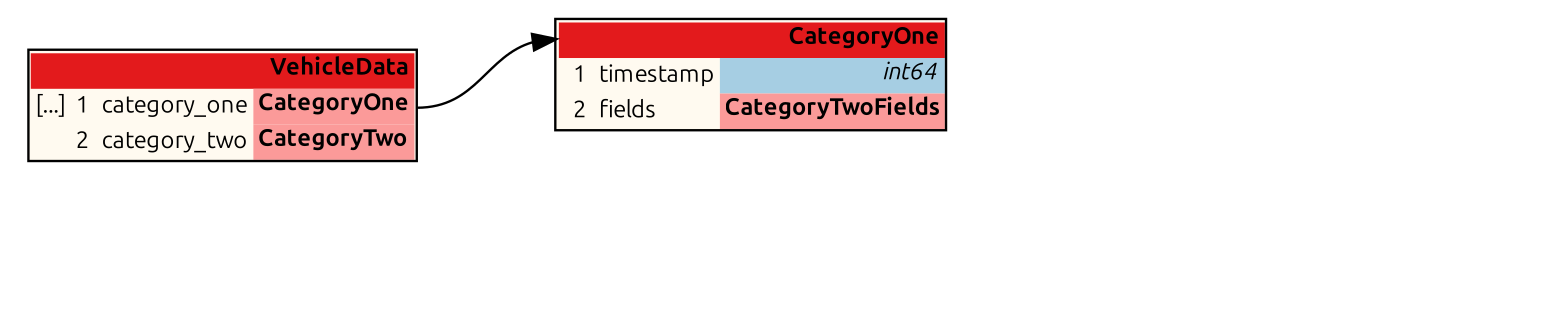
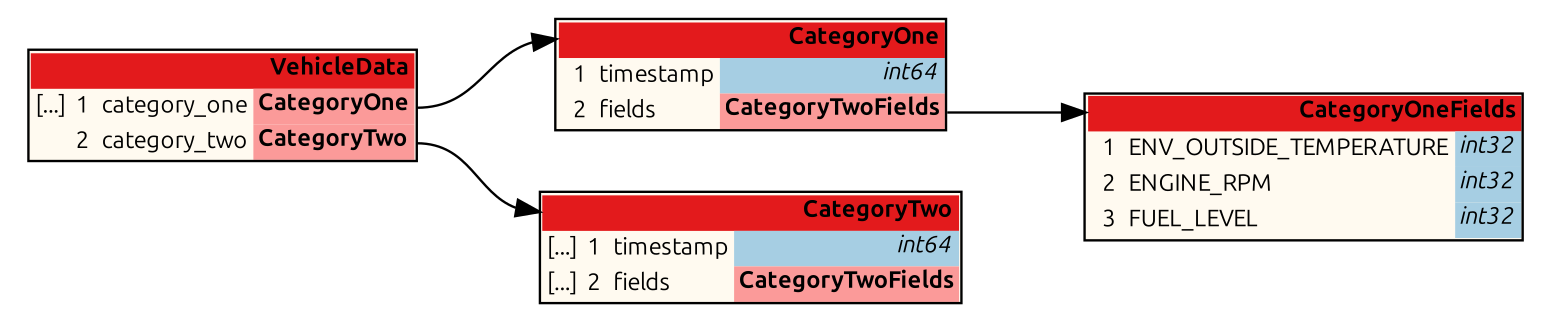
none -> (1304, 167)
none -> (751, 247)
